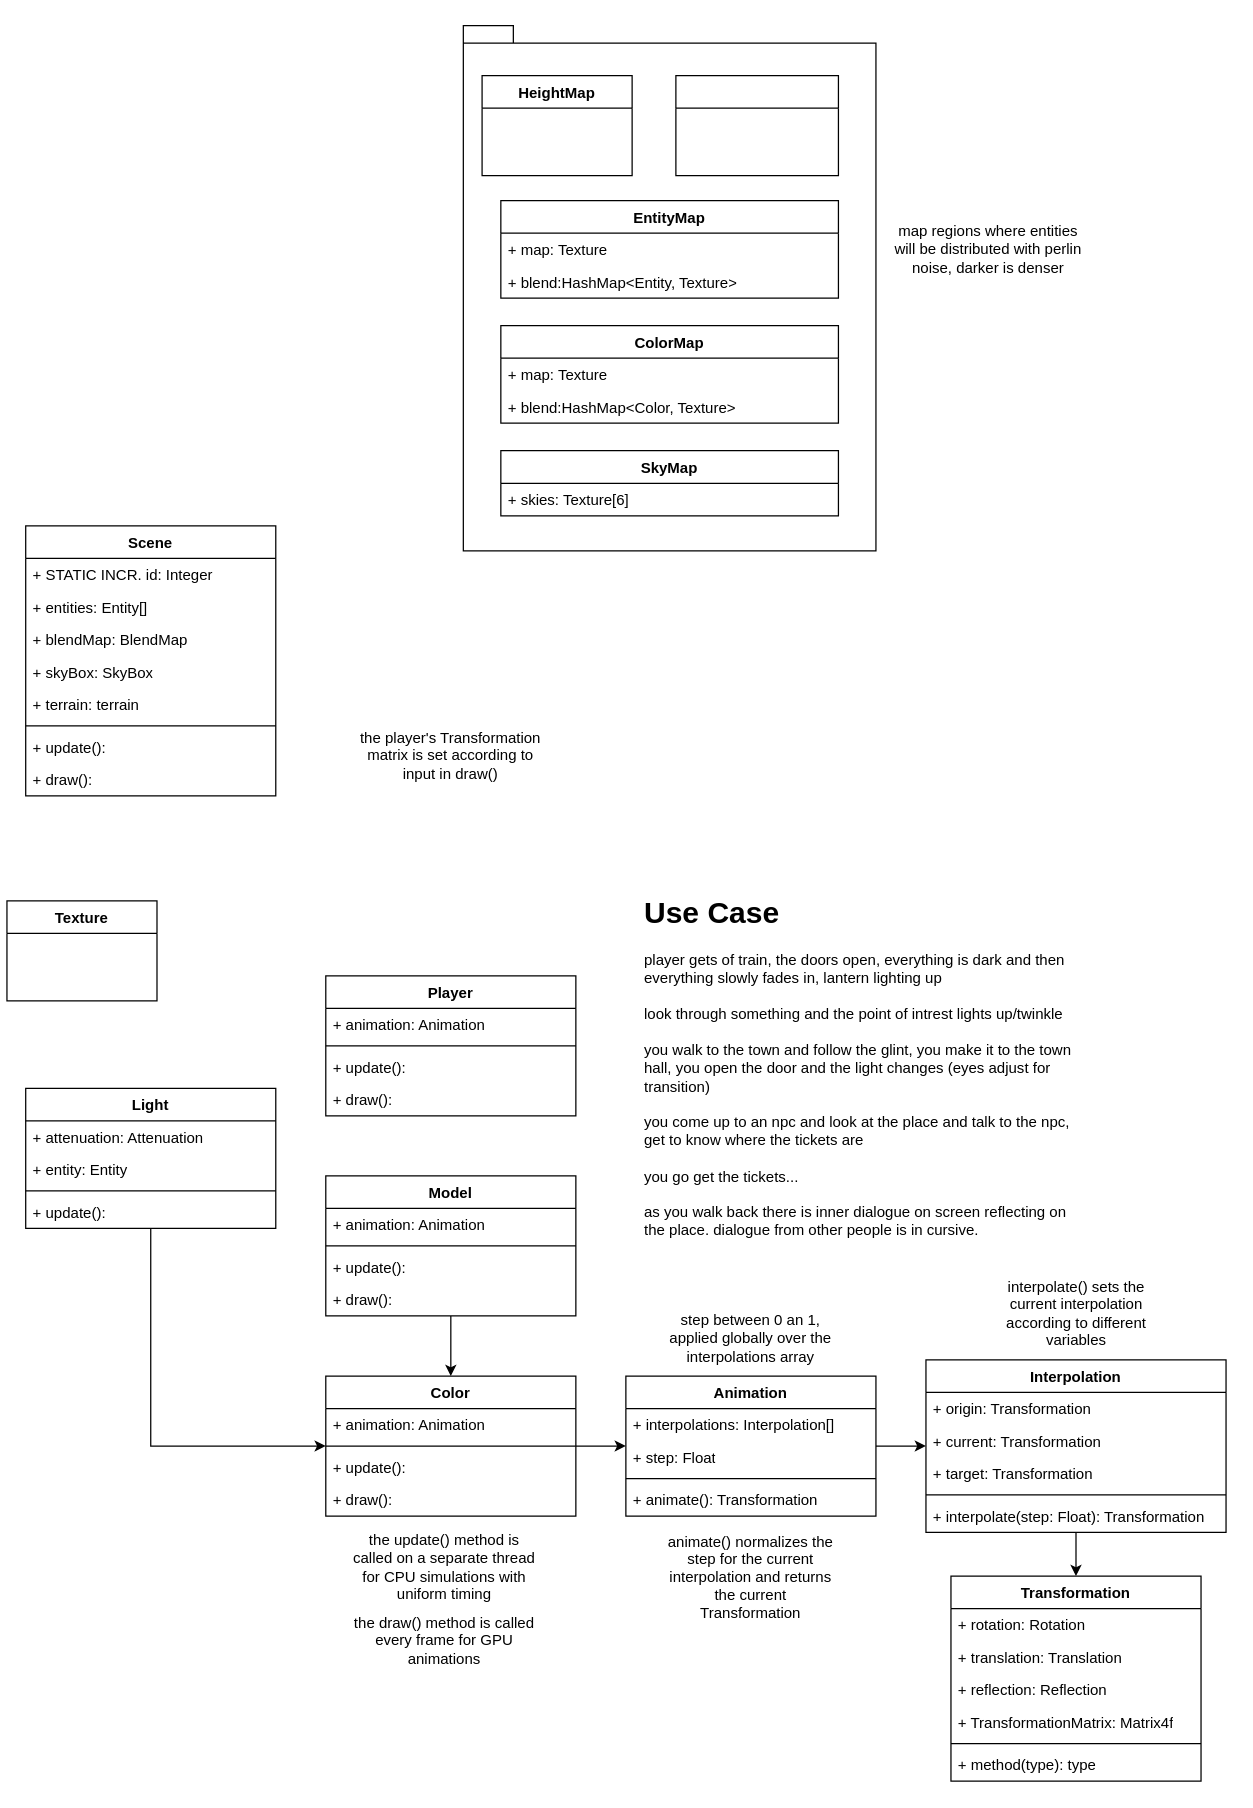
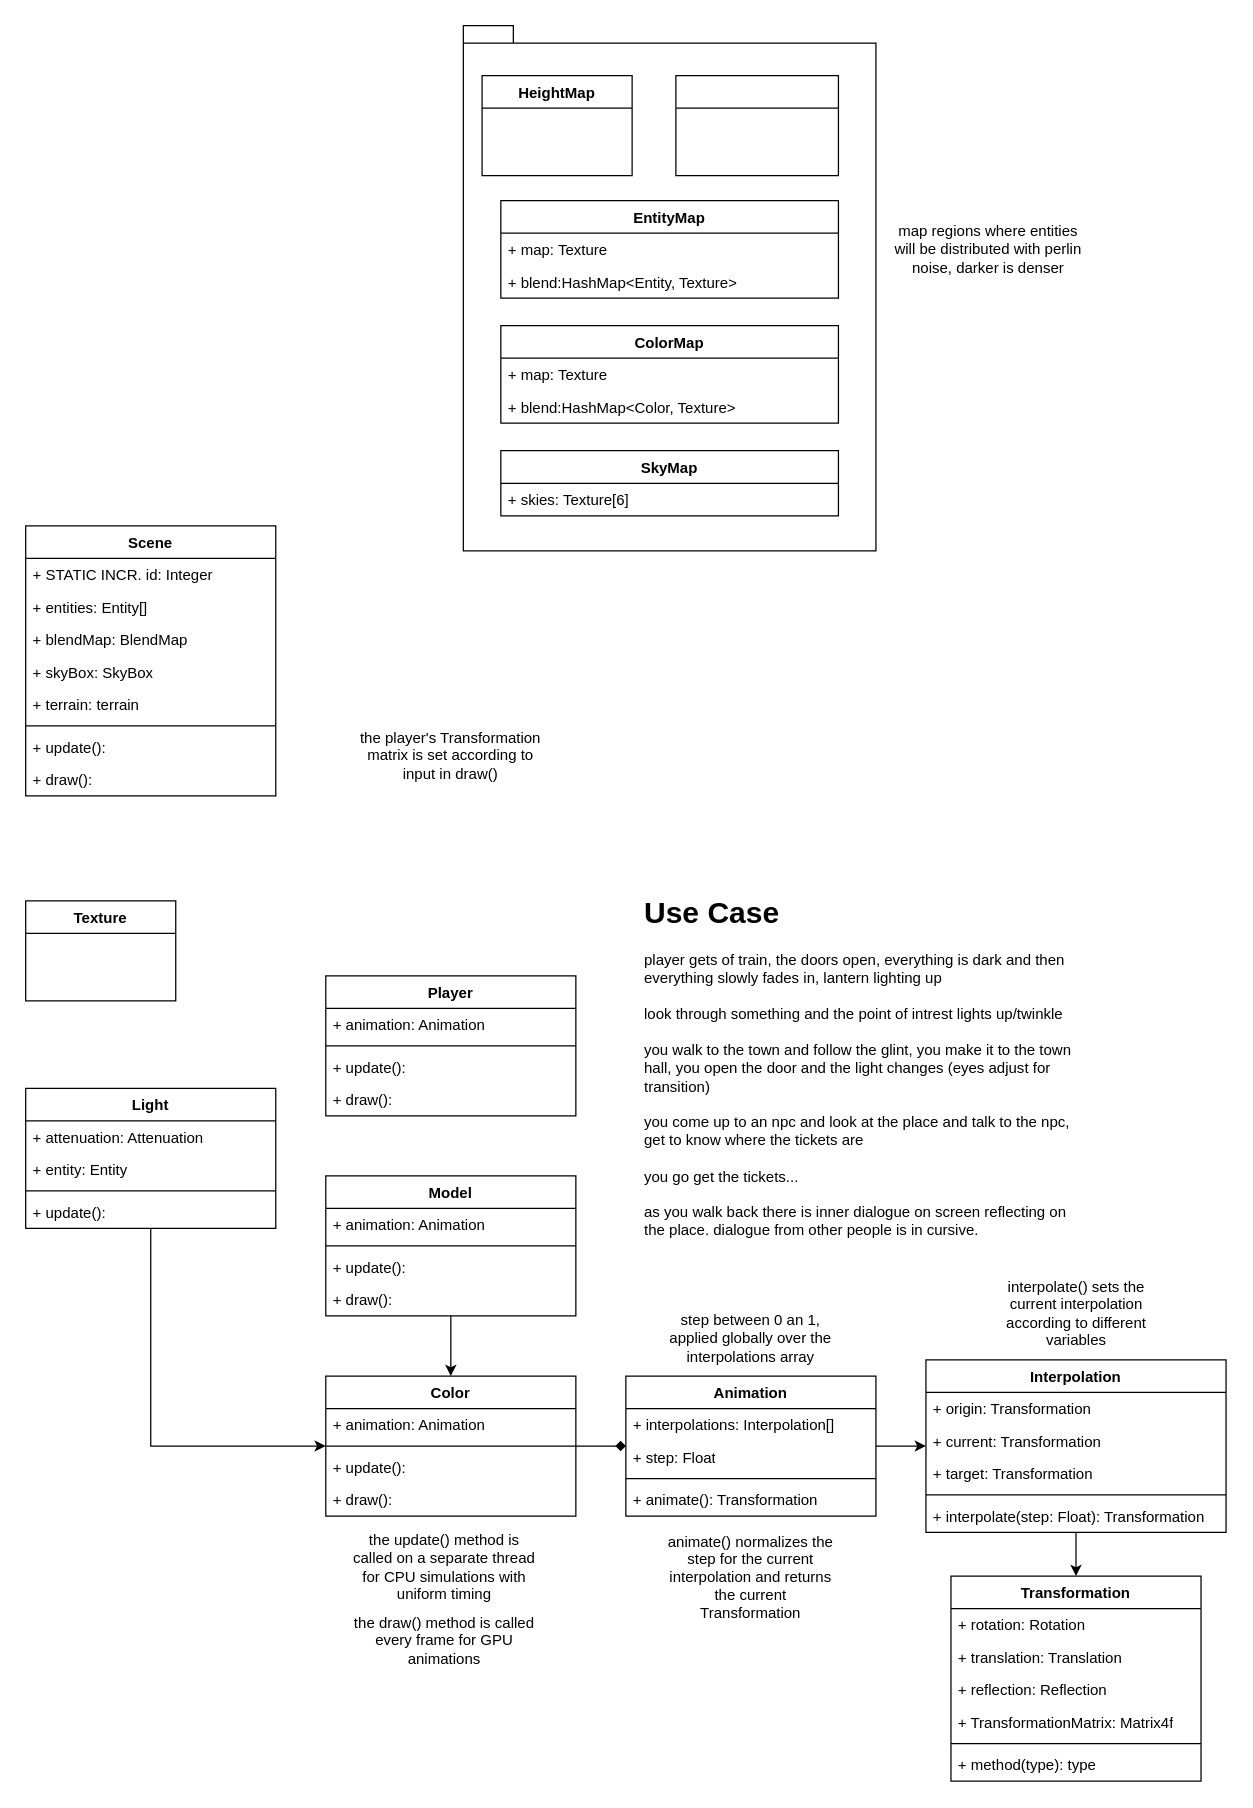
(82, 951) -> (101, 951)
(616, 1446) -> (615, 1446)
